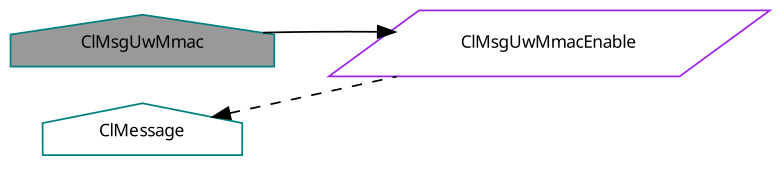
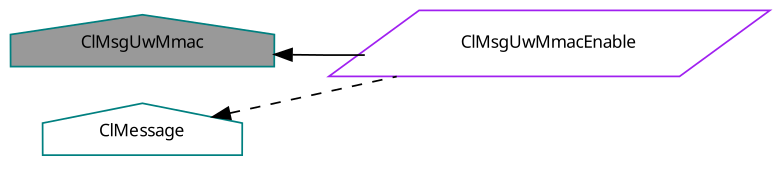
(320, 32) -> (329, 55)
